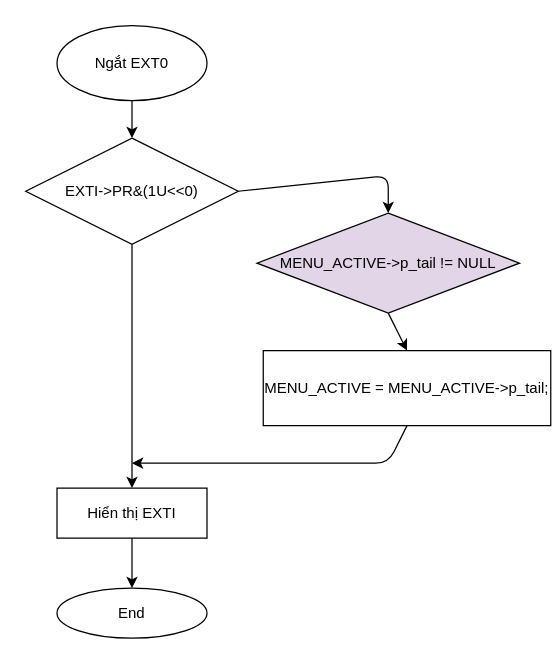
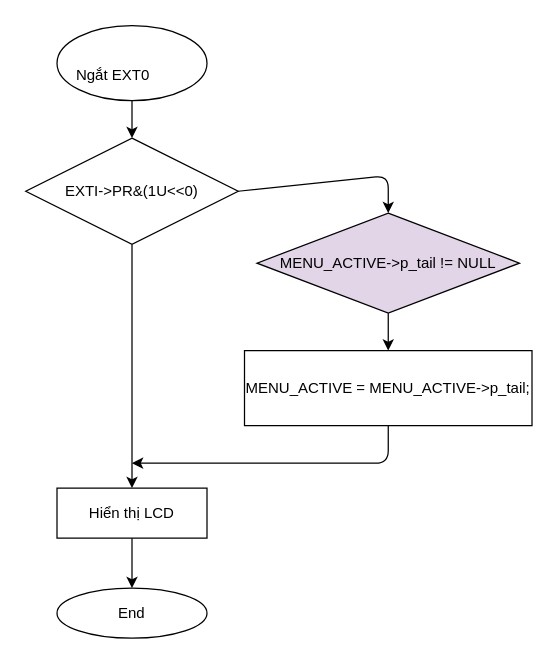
(132, 63) -> (113, 76)
(407, 388) -> (388, 388)
(132, 513) -> (132, 513)
